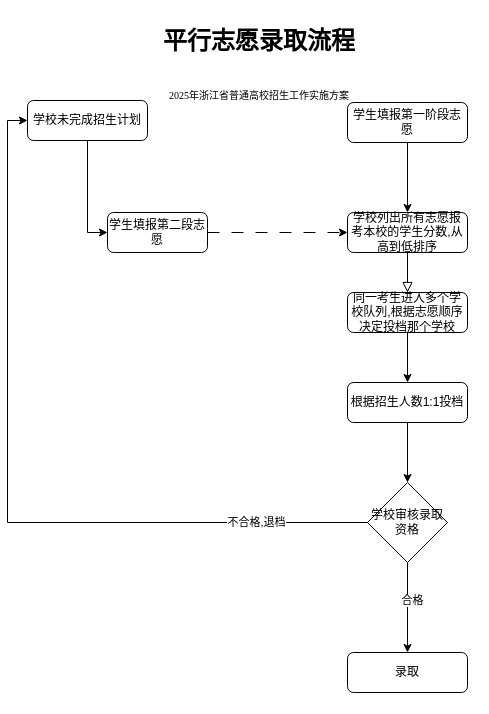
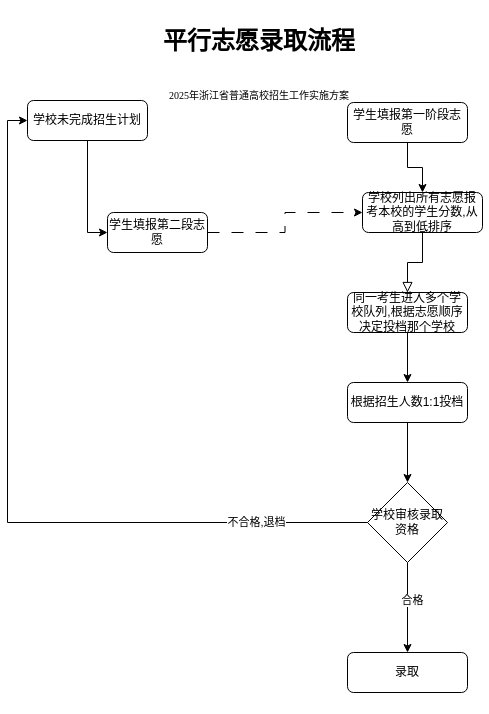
(408, 233) -> (423, 213)
